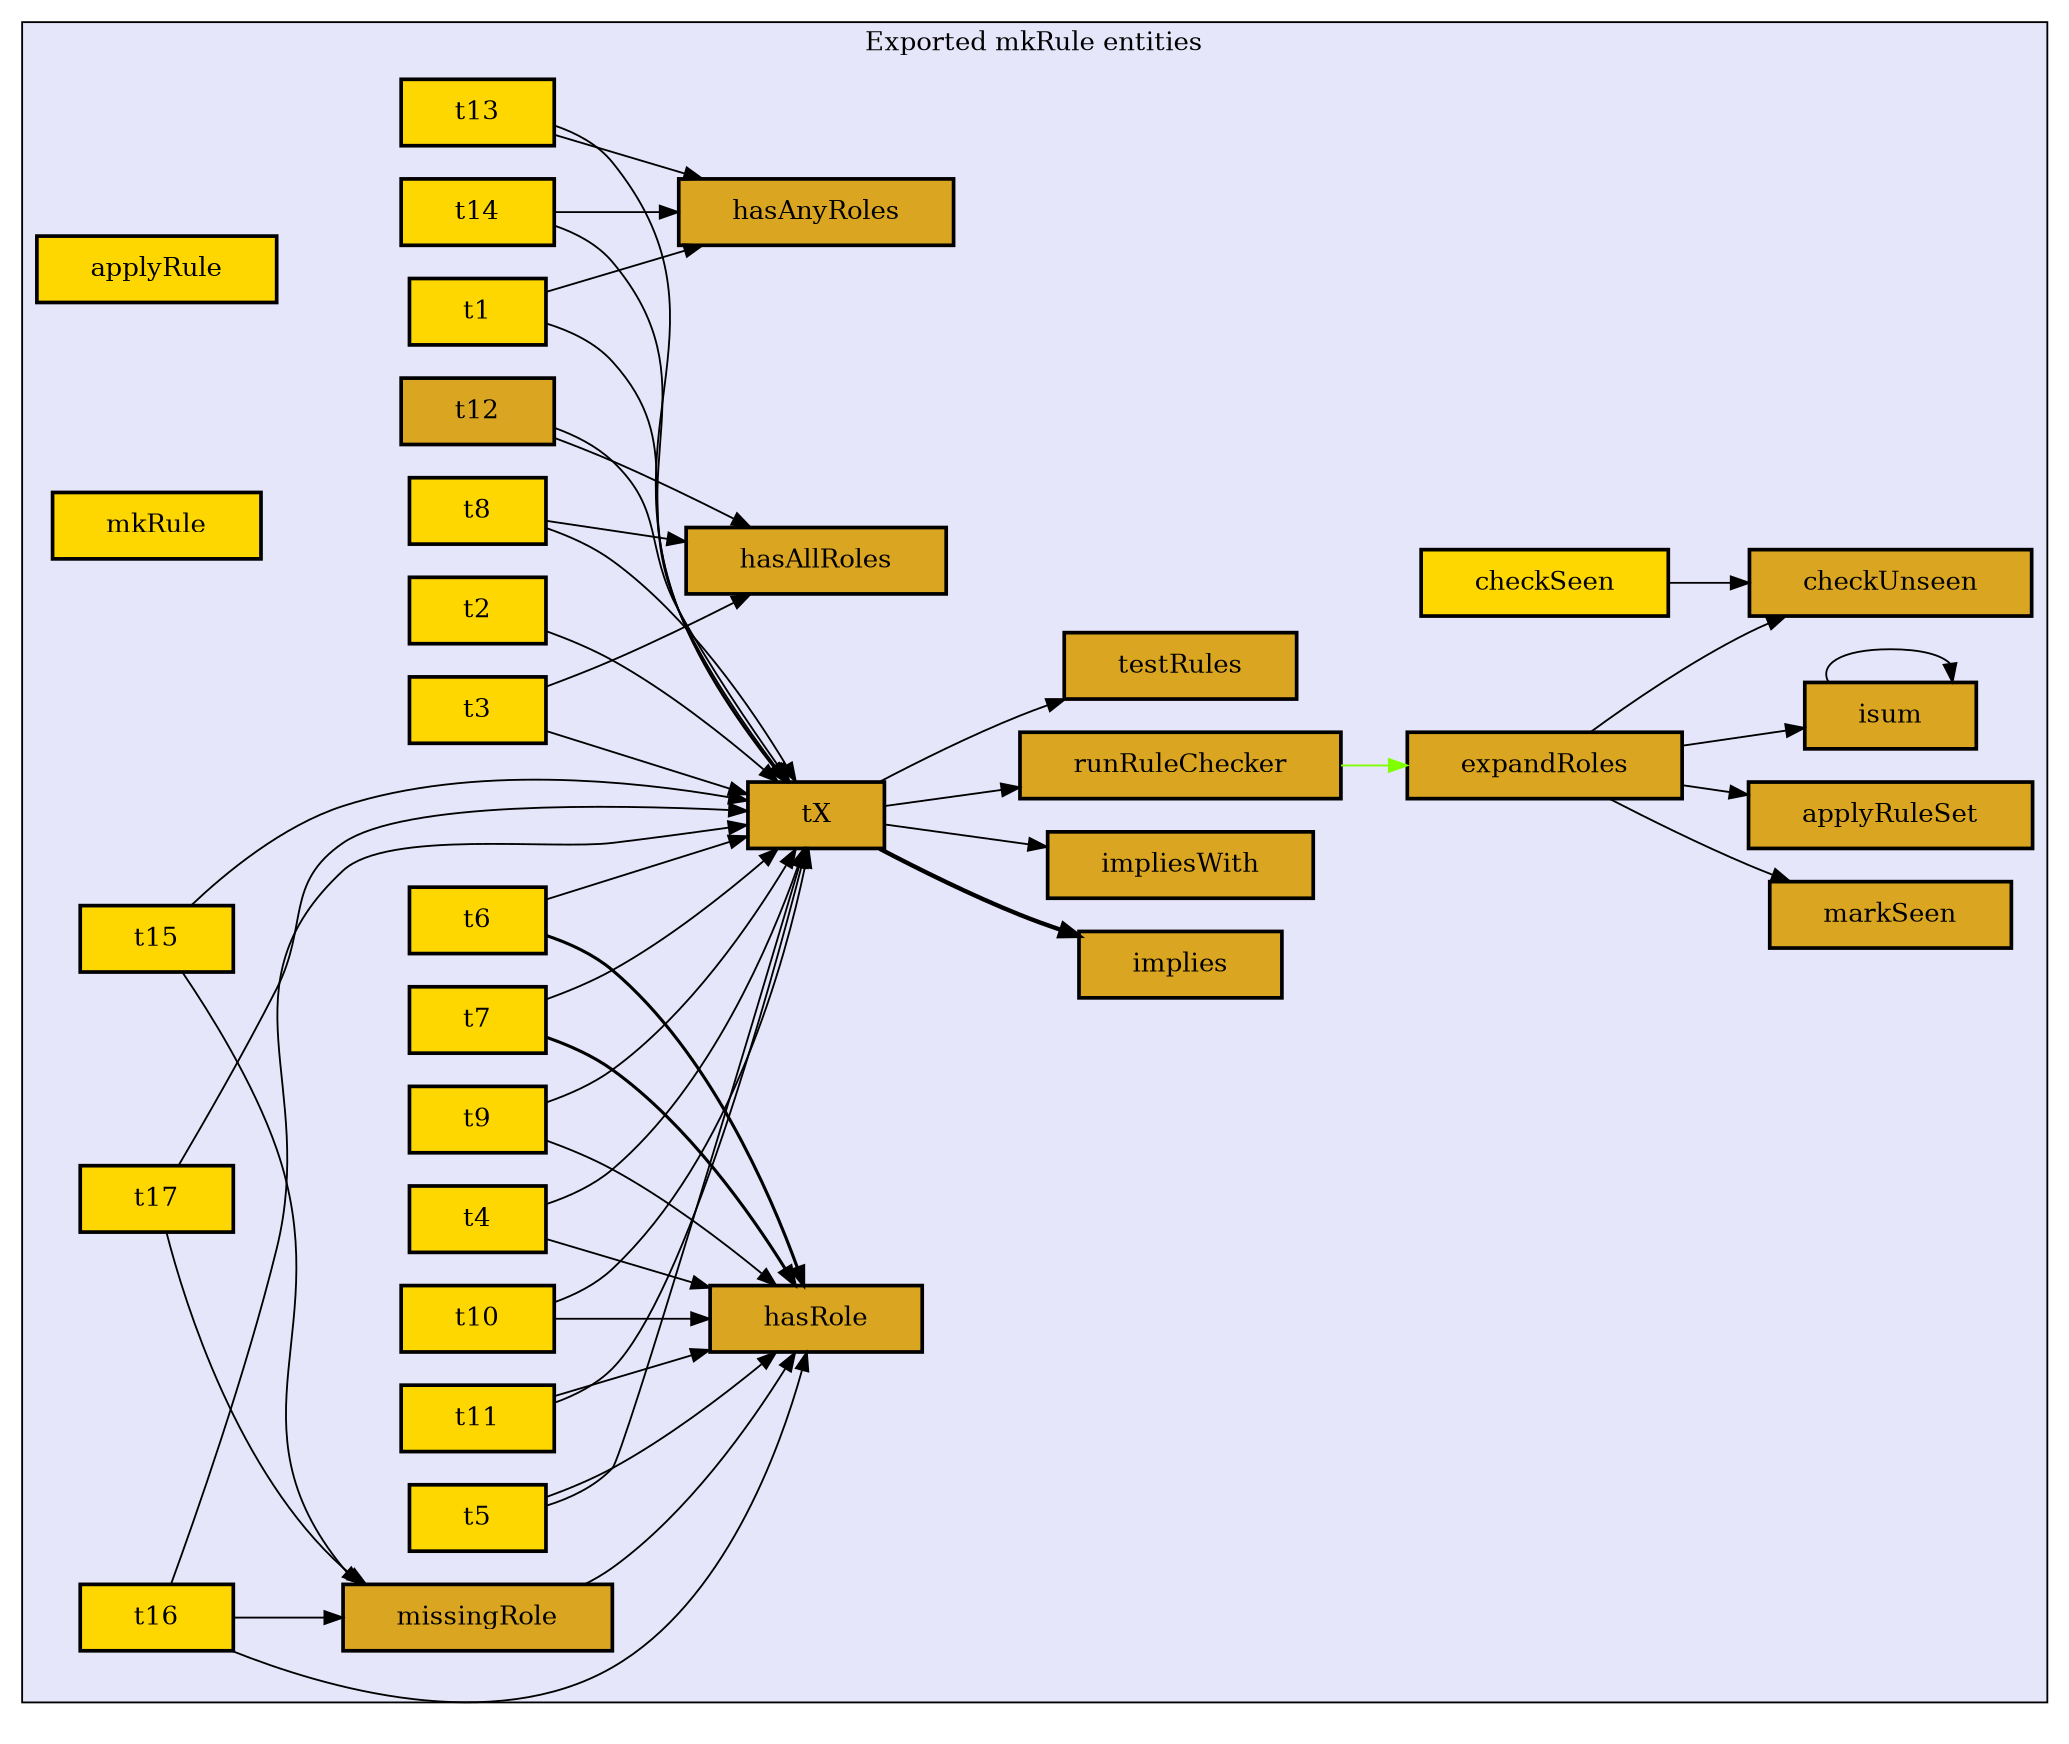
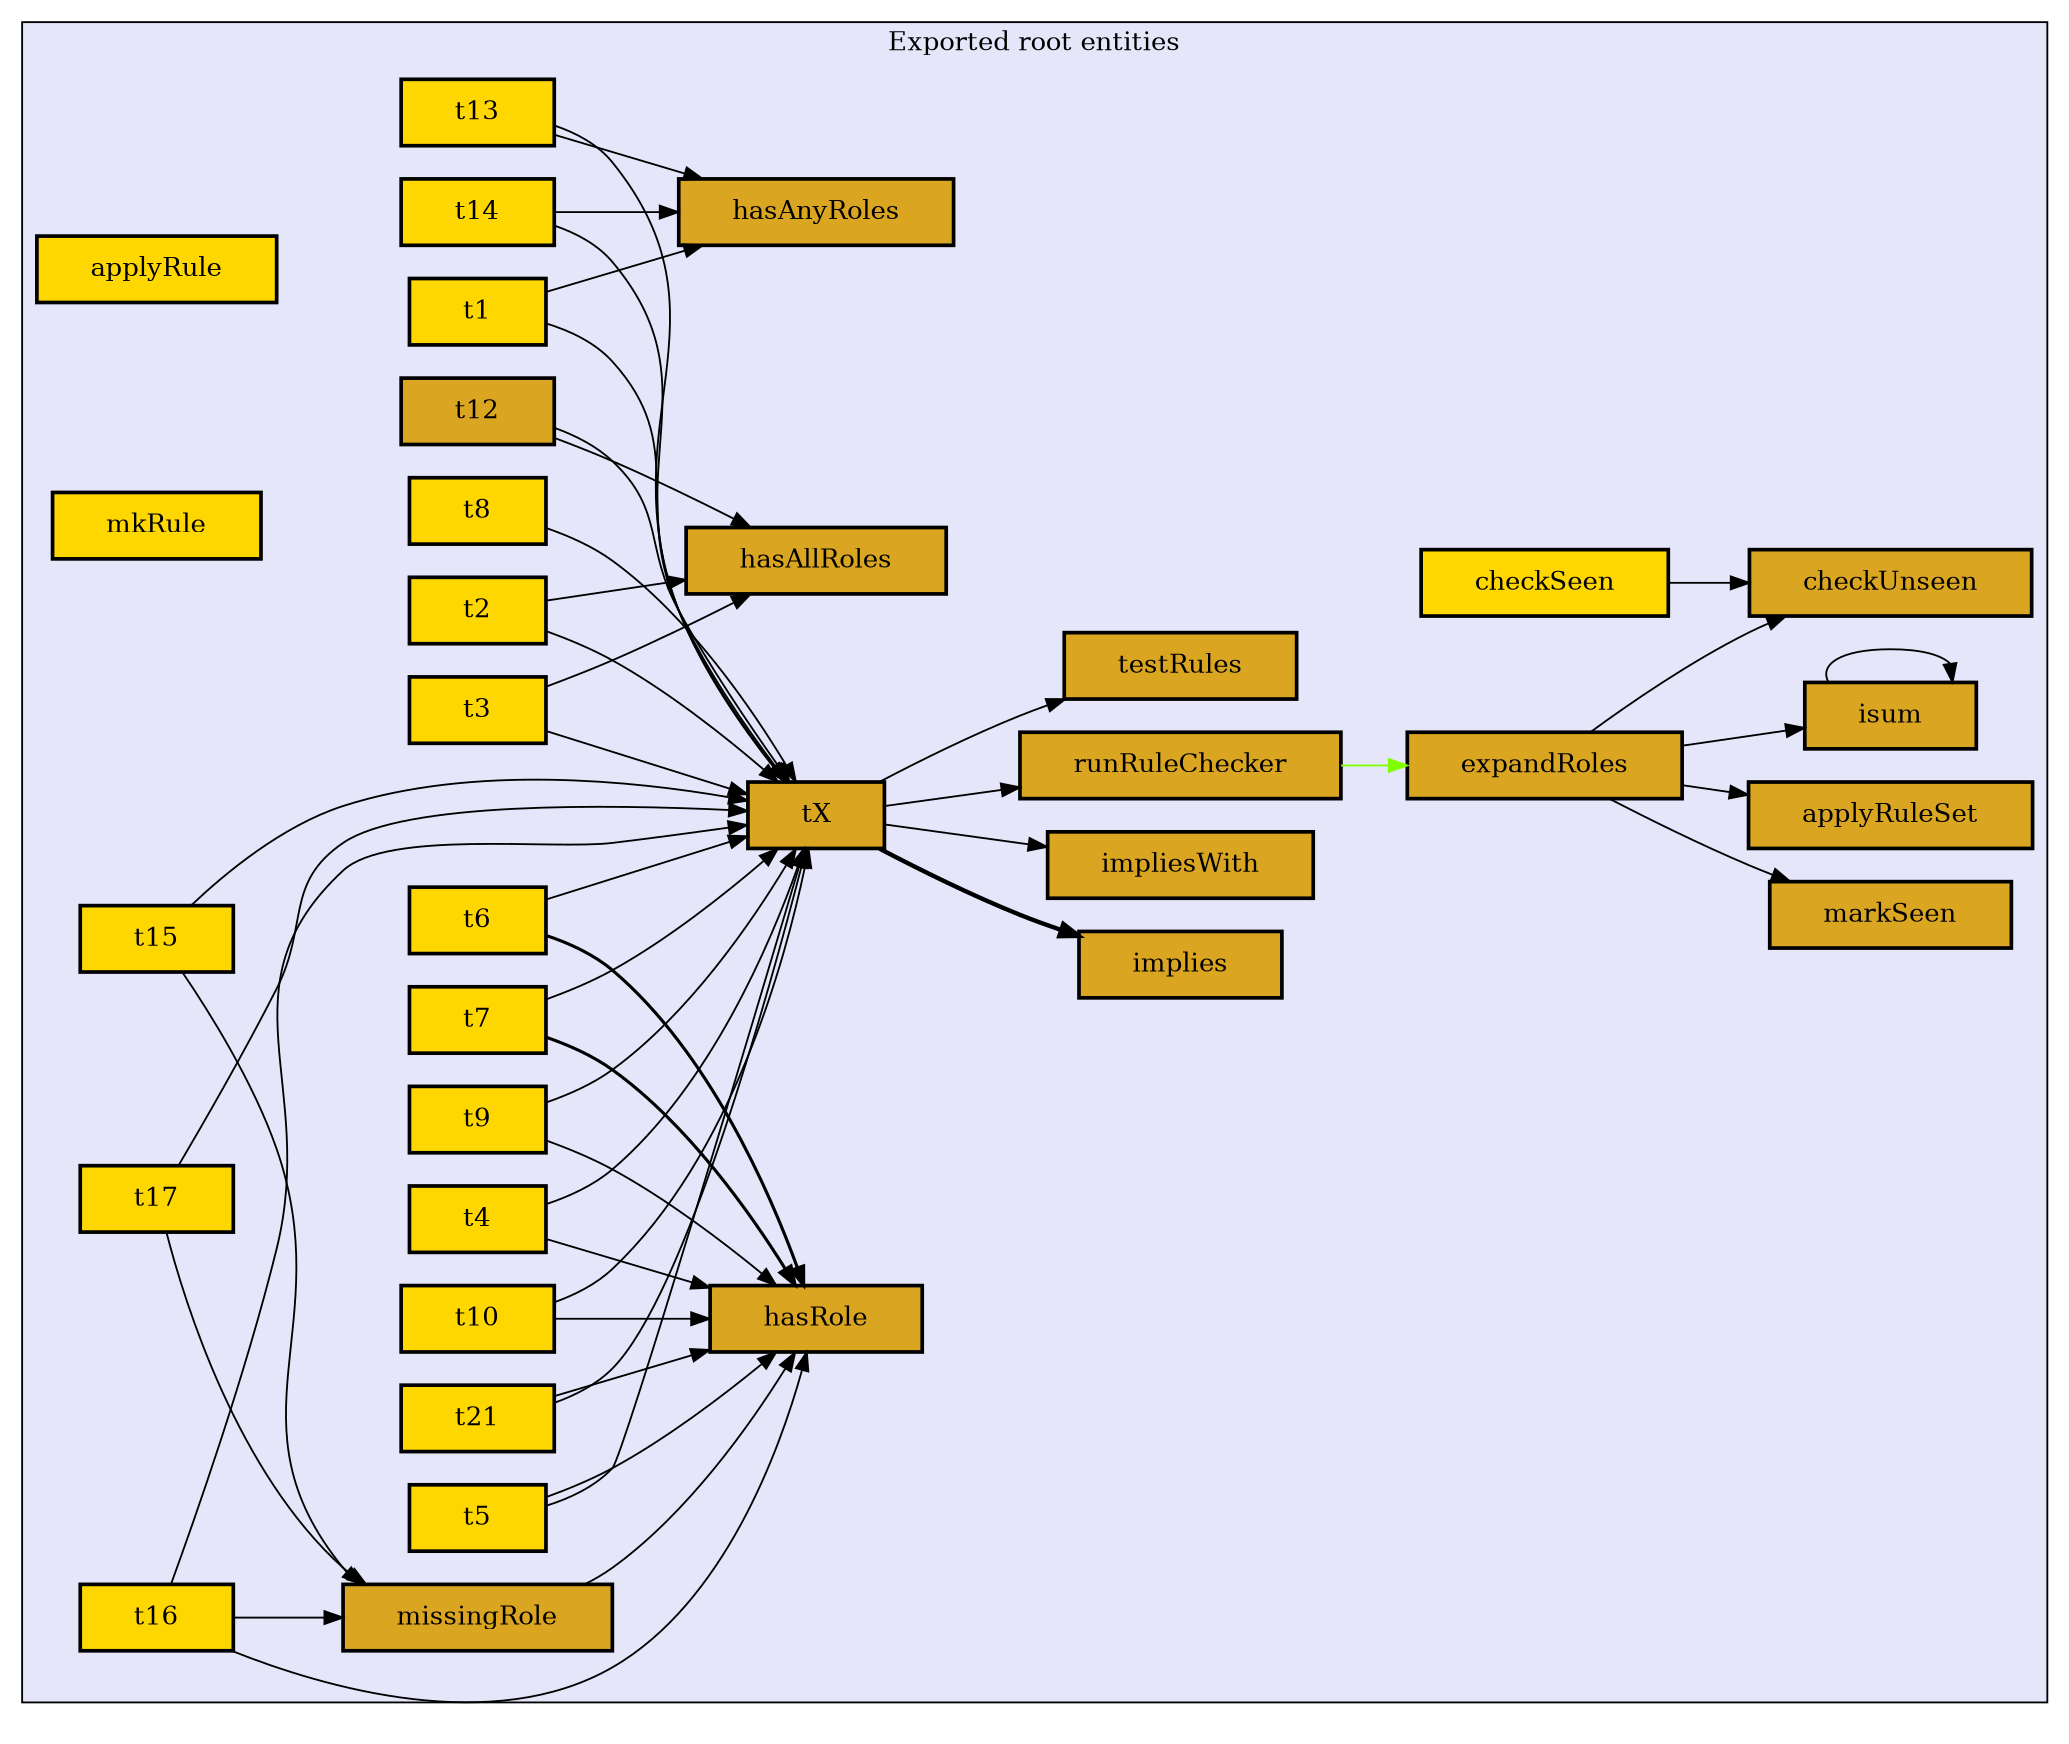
(1035, 43) -> (1035, 43)
(607, 530) -> (607, 592)
(478, 1418) -> (478, 1418)
